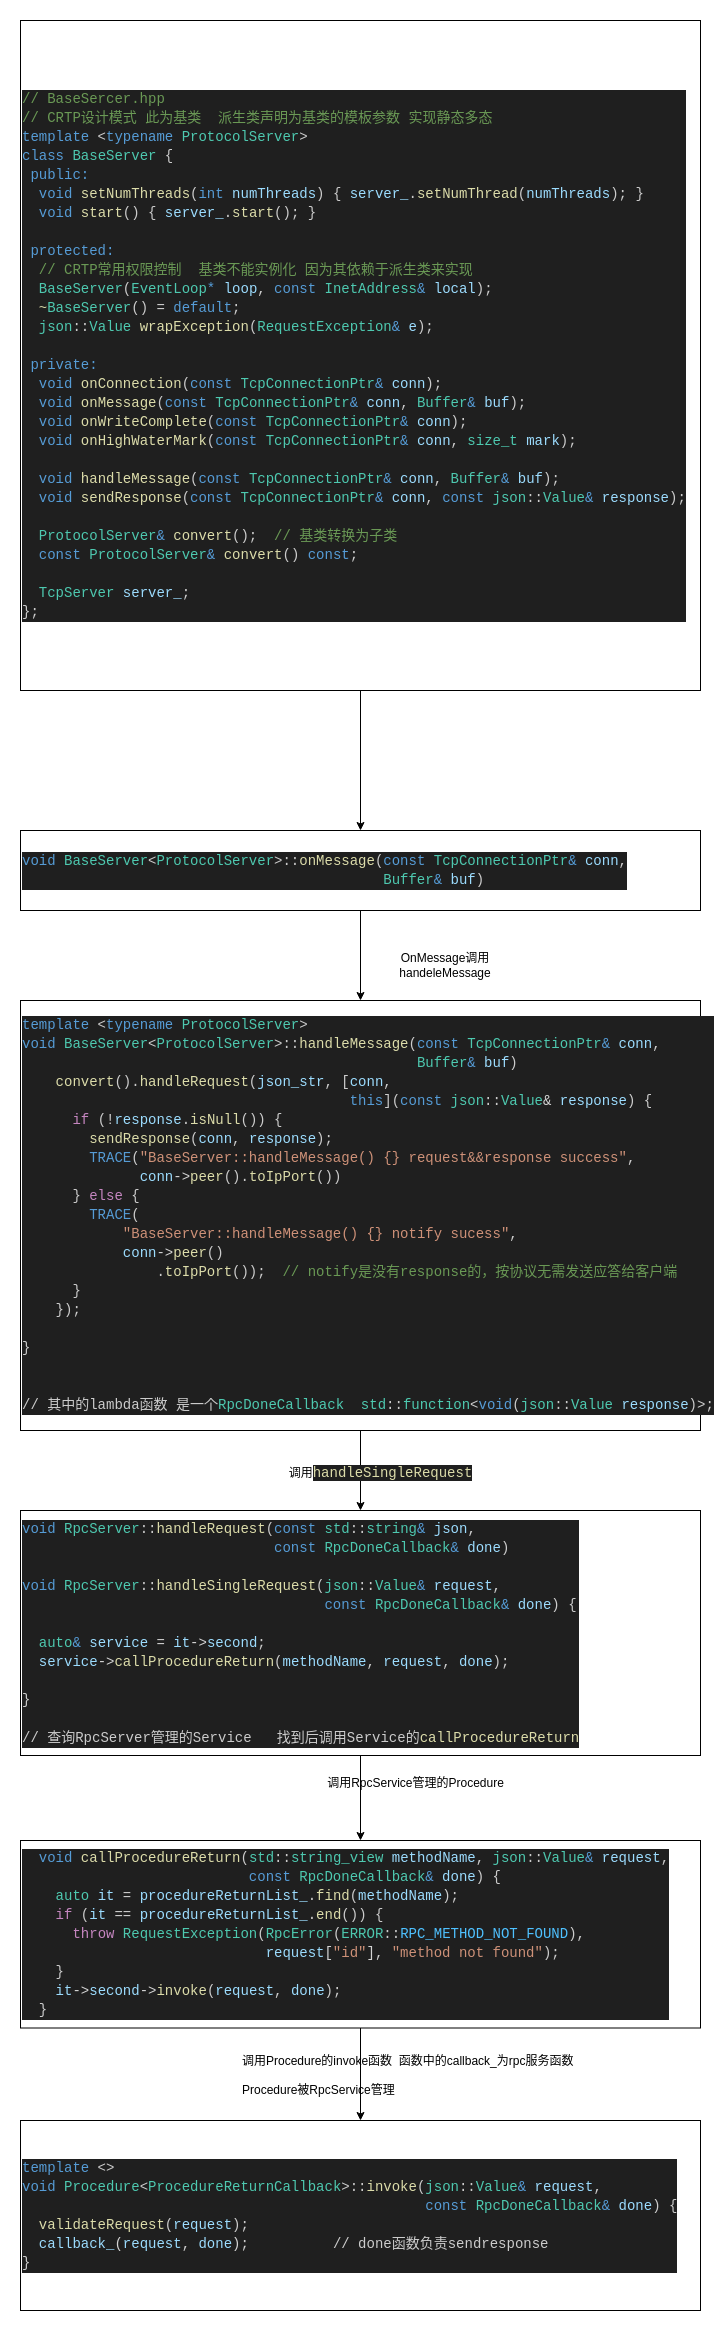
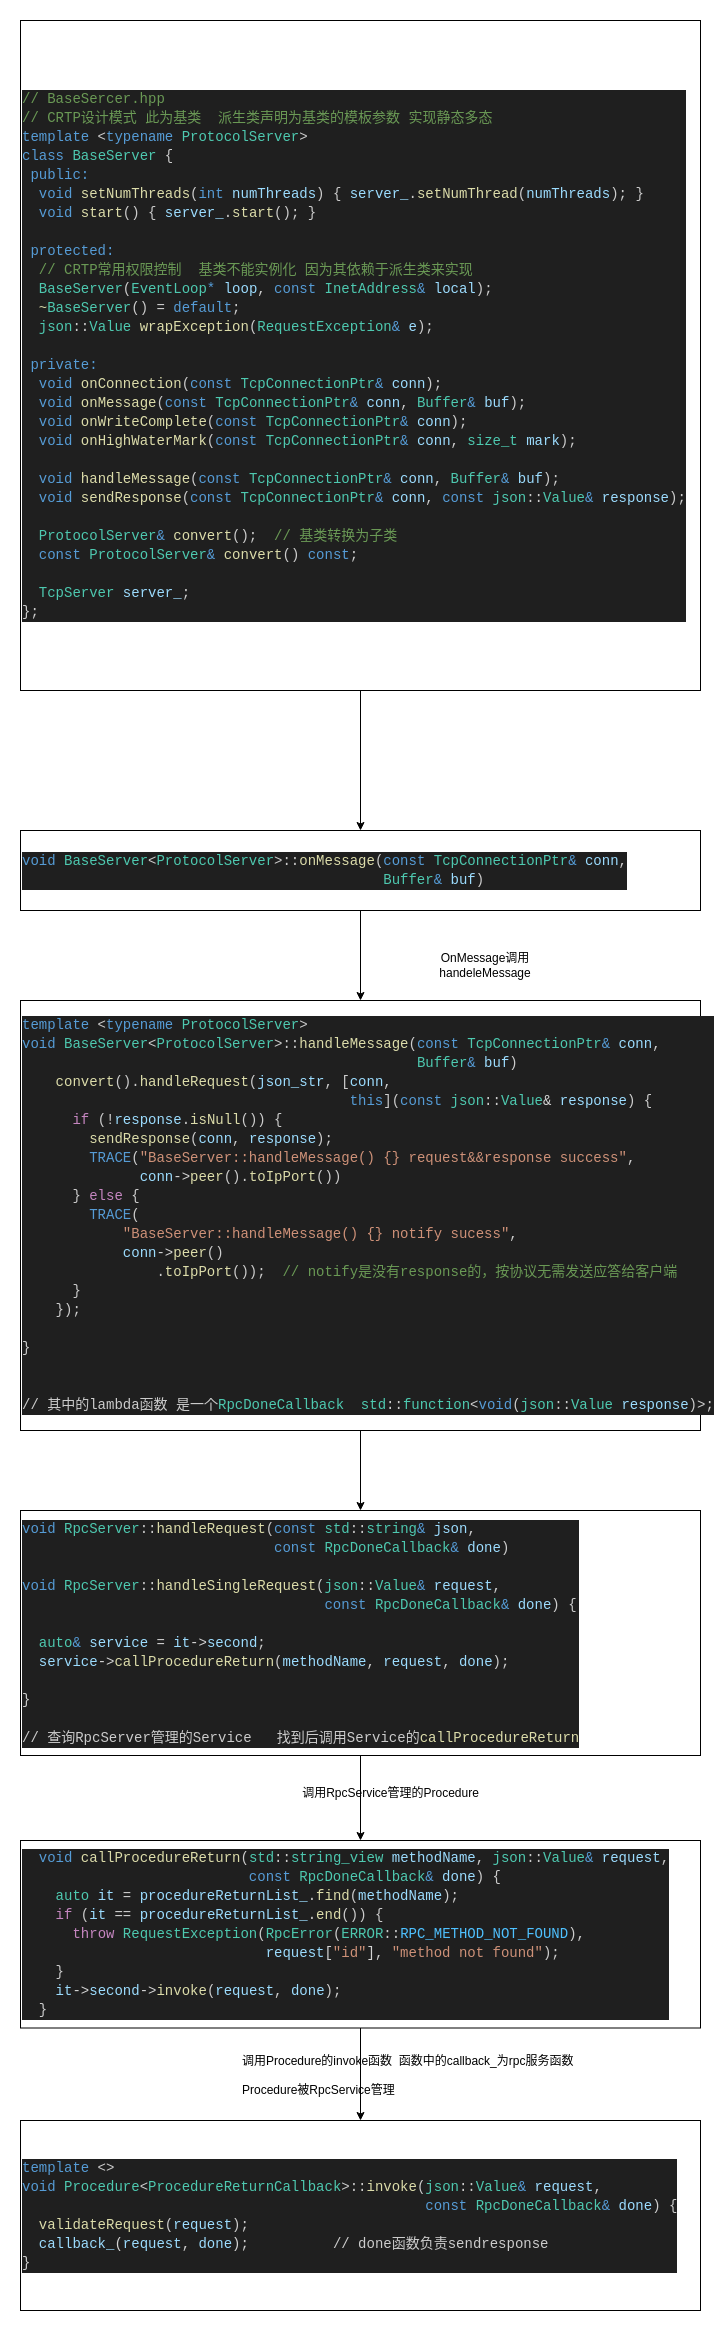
(446, 966) -> (486, 966)
(381, 1474) -> none
(416, 1784) -> (391, 1794)
